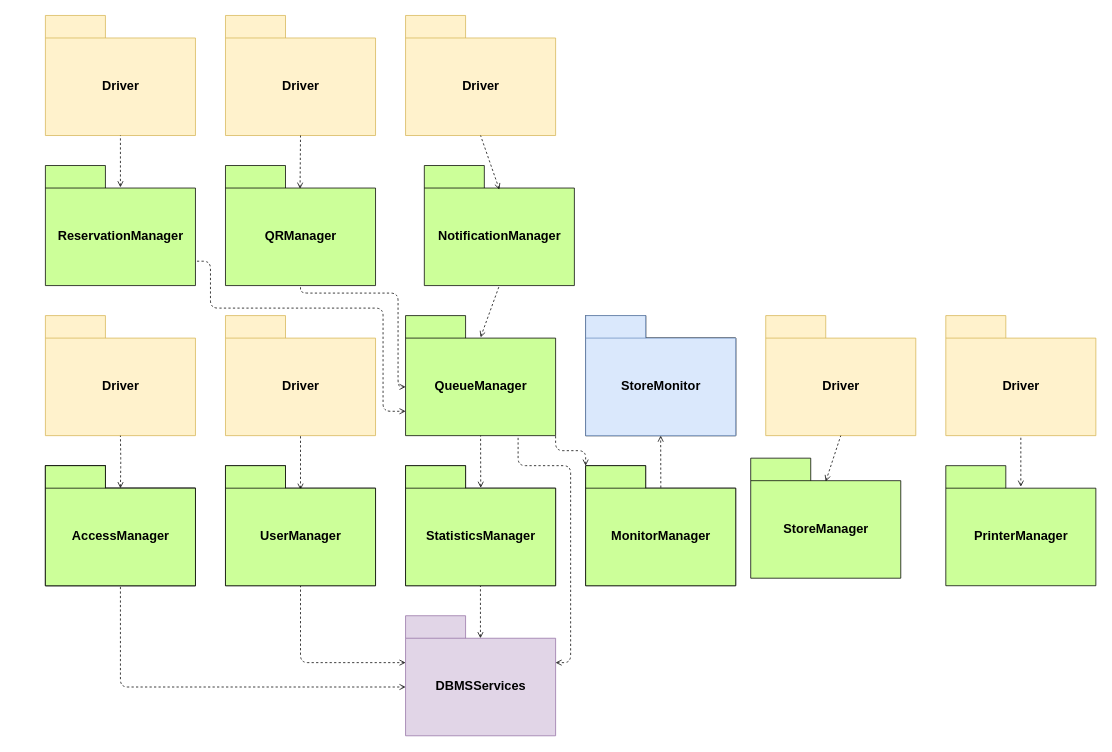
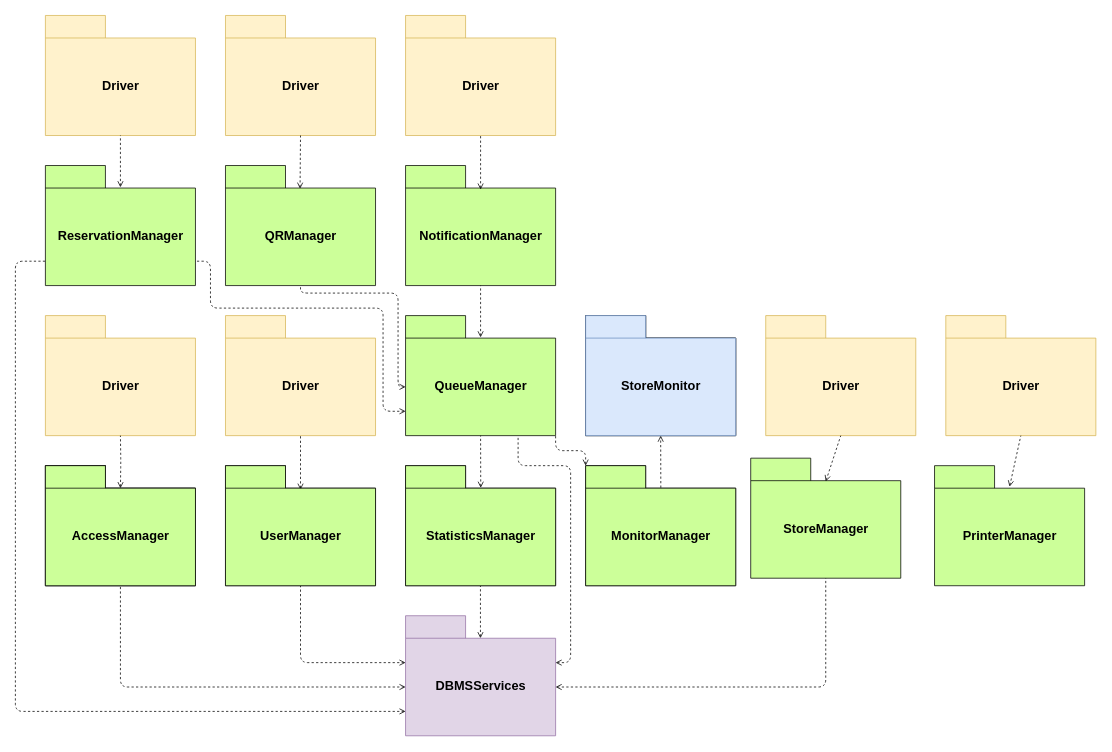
(499, 225) -> (480, 225)
(1020, 525) -> (1009, 525)
none -> (825, 634)
none -> (15, 666)
